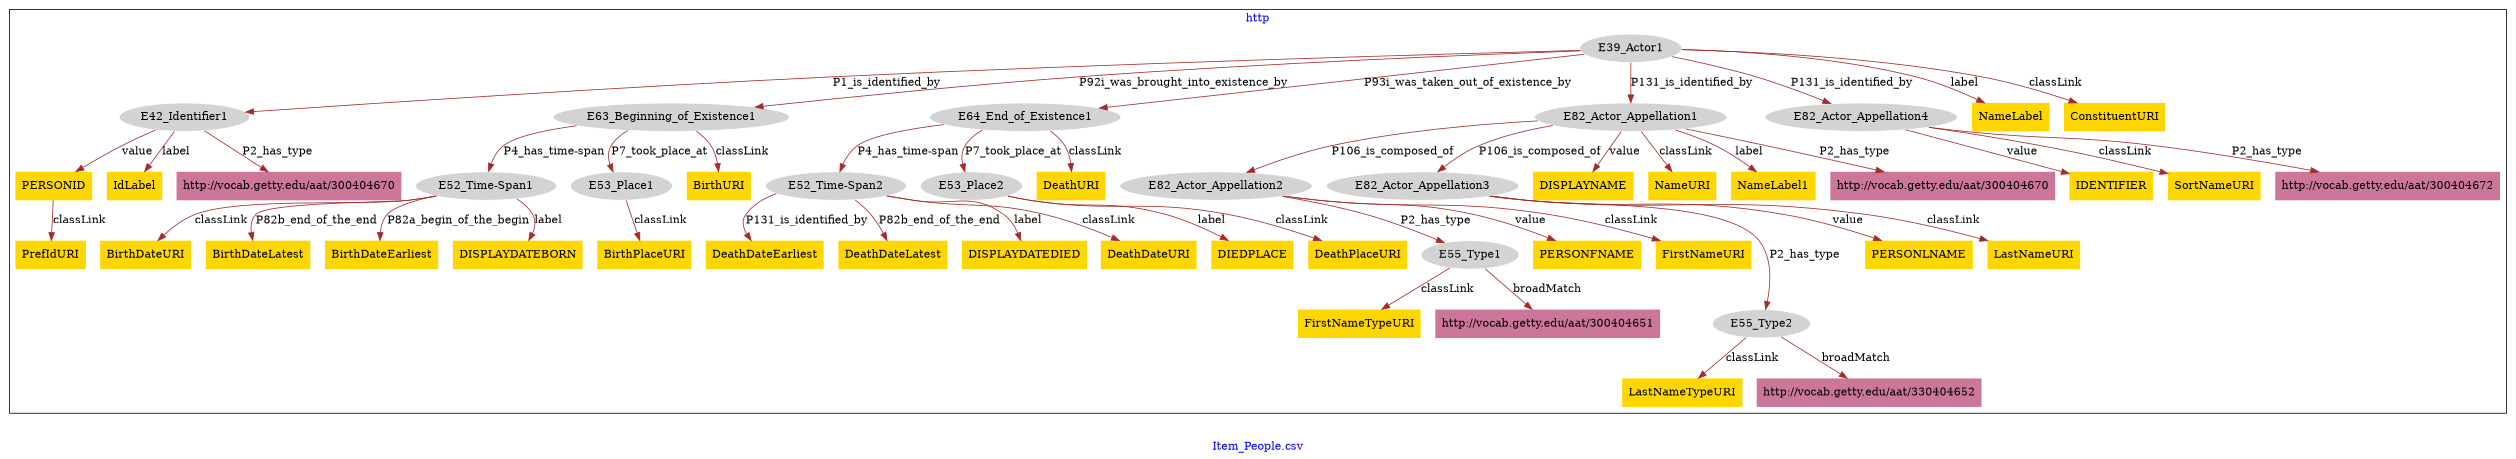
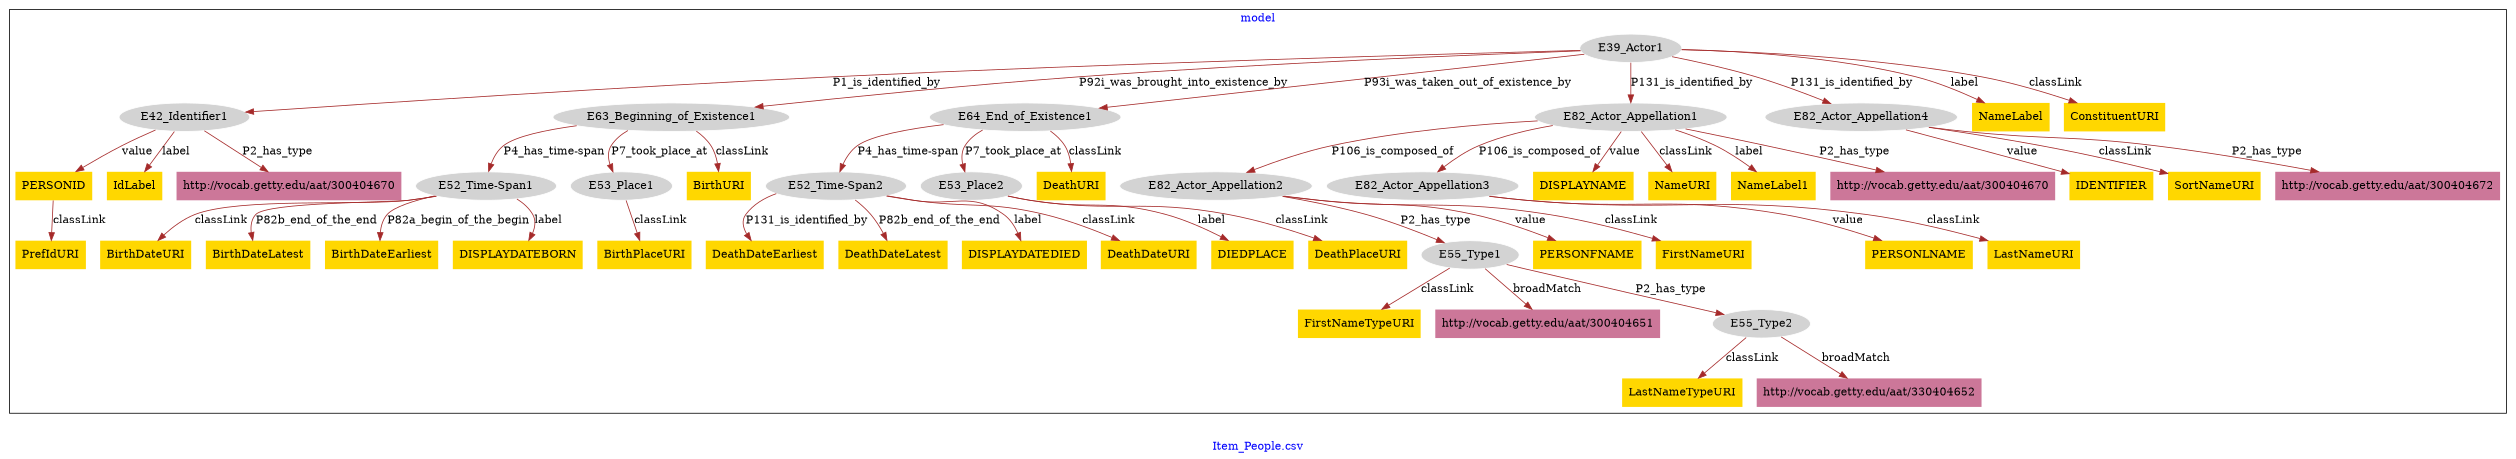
(1258, 19) -> (1258, 19)
(1677, 211) -> (1611, 289)
